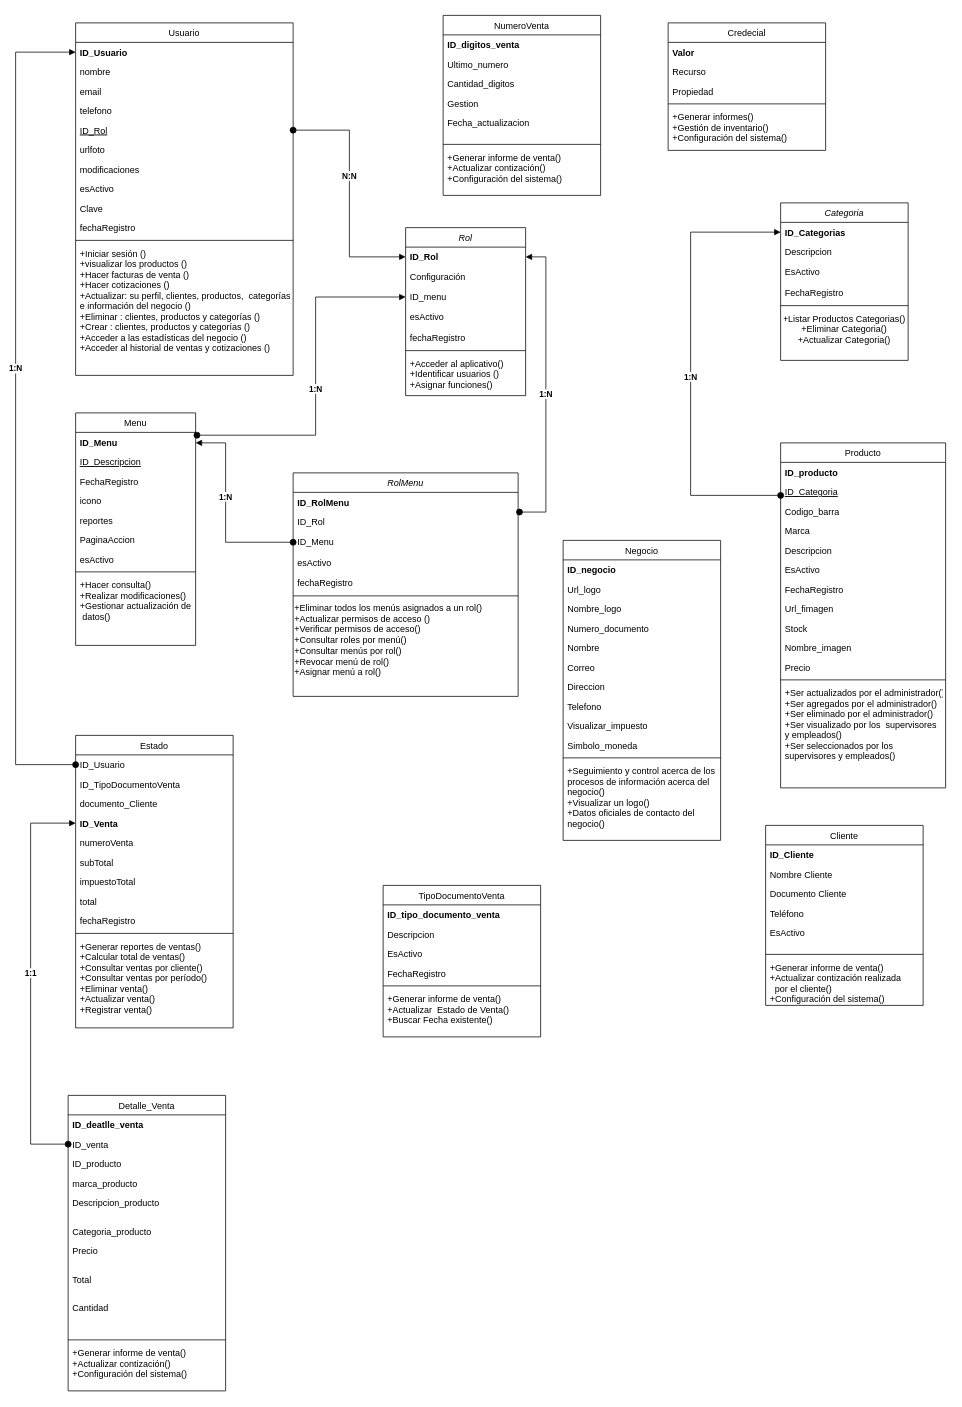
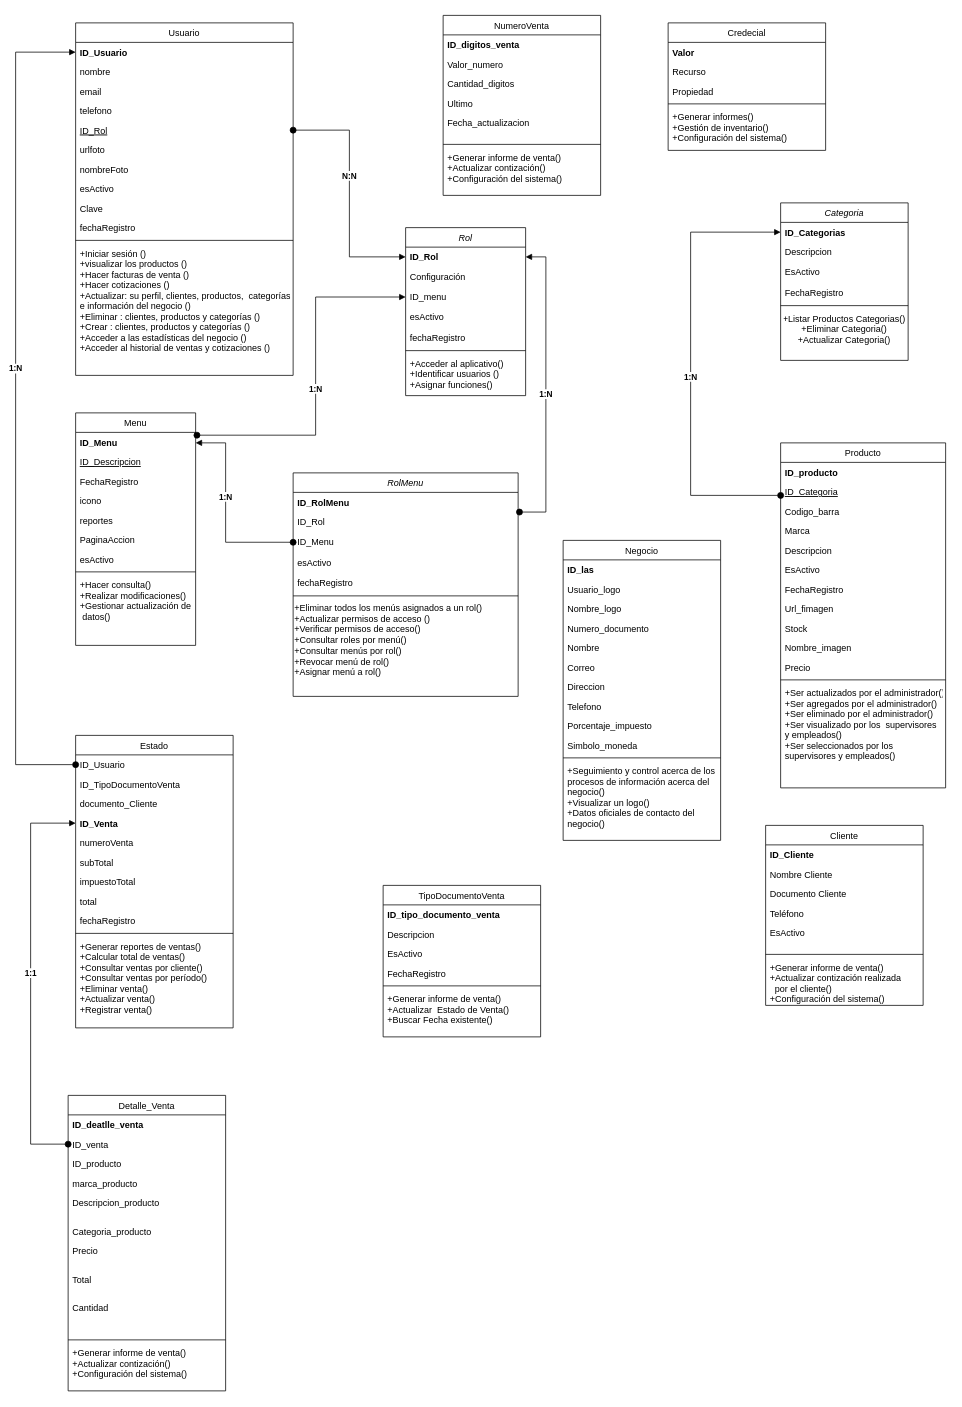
(477, 65) -> (476, 65)
(463, 104) -> (460, 104)
(111, 170) -> (105, 170)
(591, 570) -> (581, 570)
(585, 590) -> (595, 590)
(610, 726) -> (614, 726)
